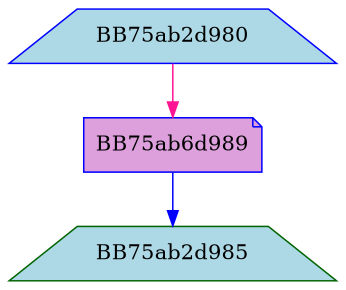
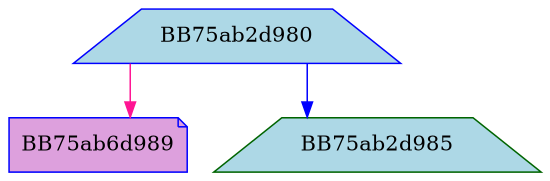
(173, 192) -> (307, 83)
